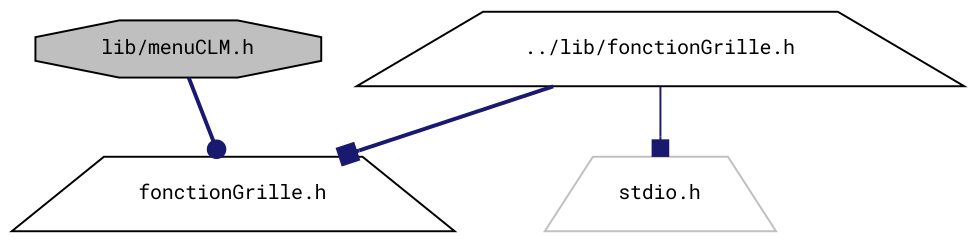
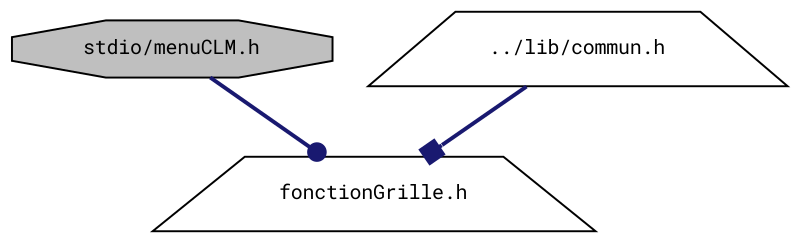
(178, 49) -> (172, 49)
(660, 49) -> (578, 49)
(660, 194) -> none
